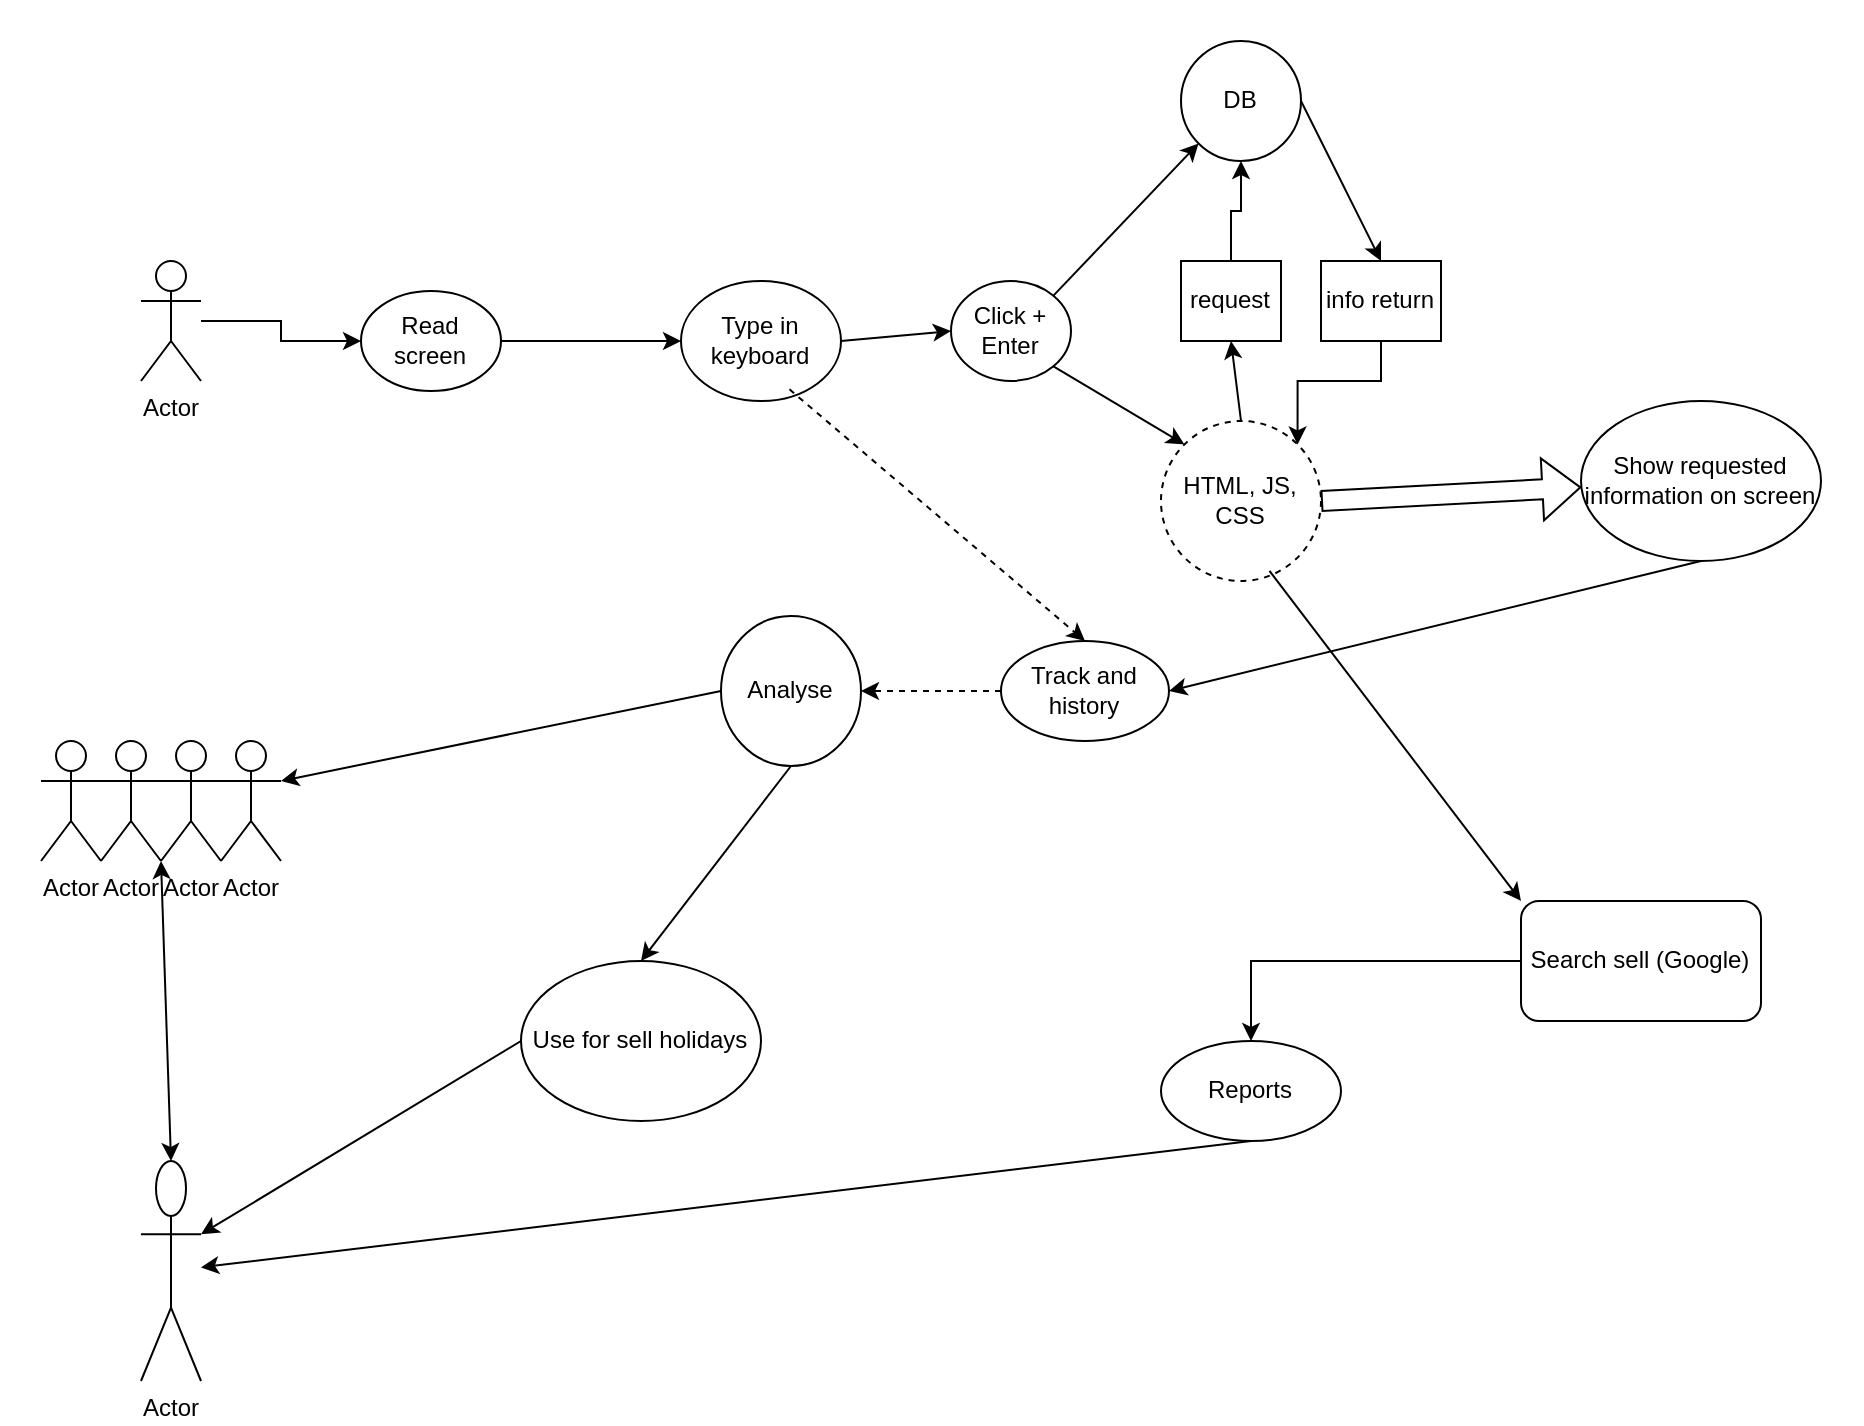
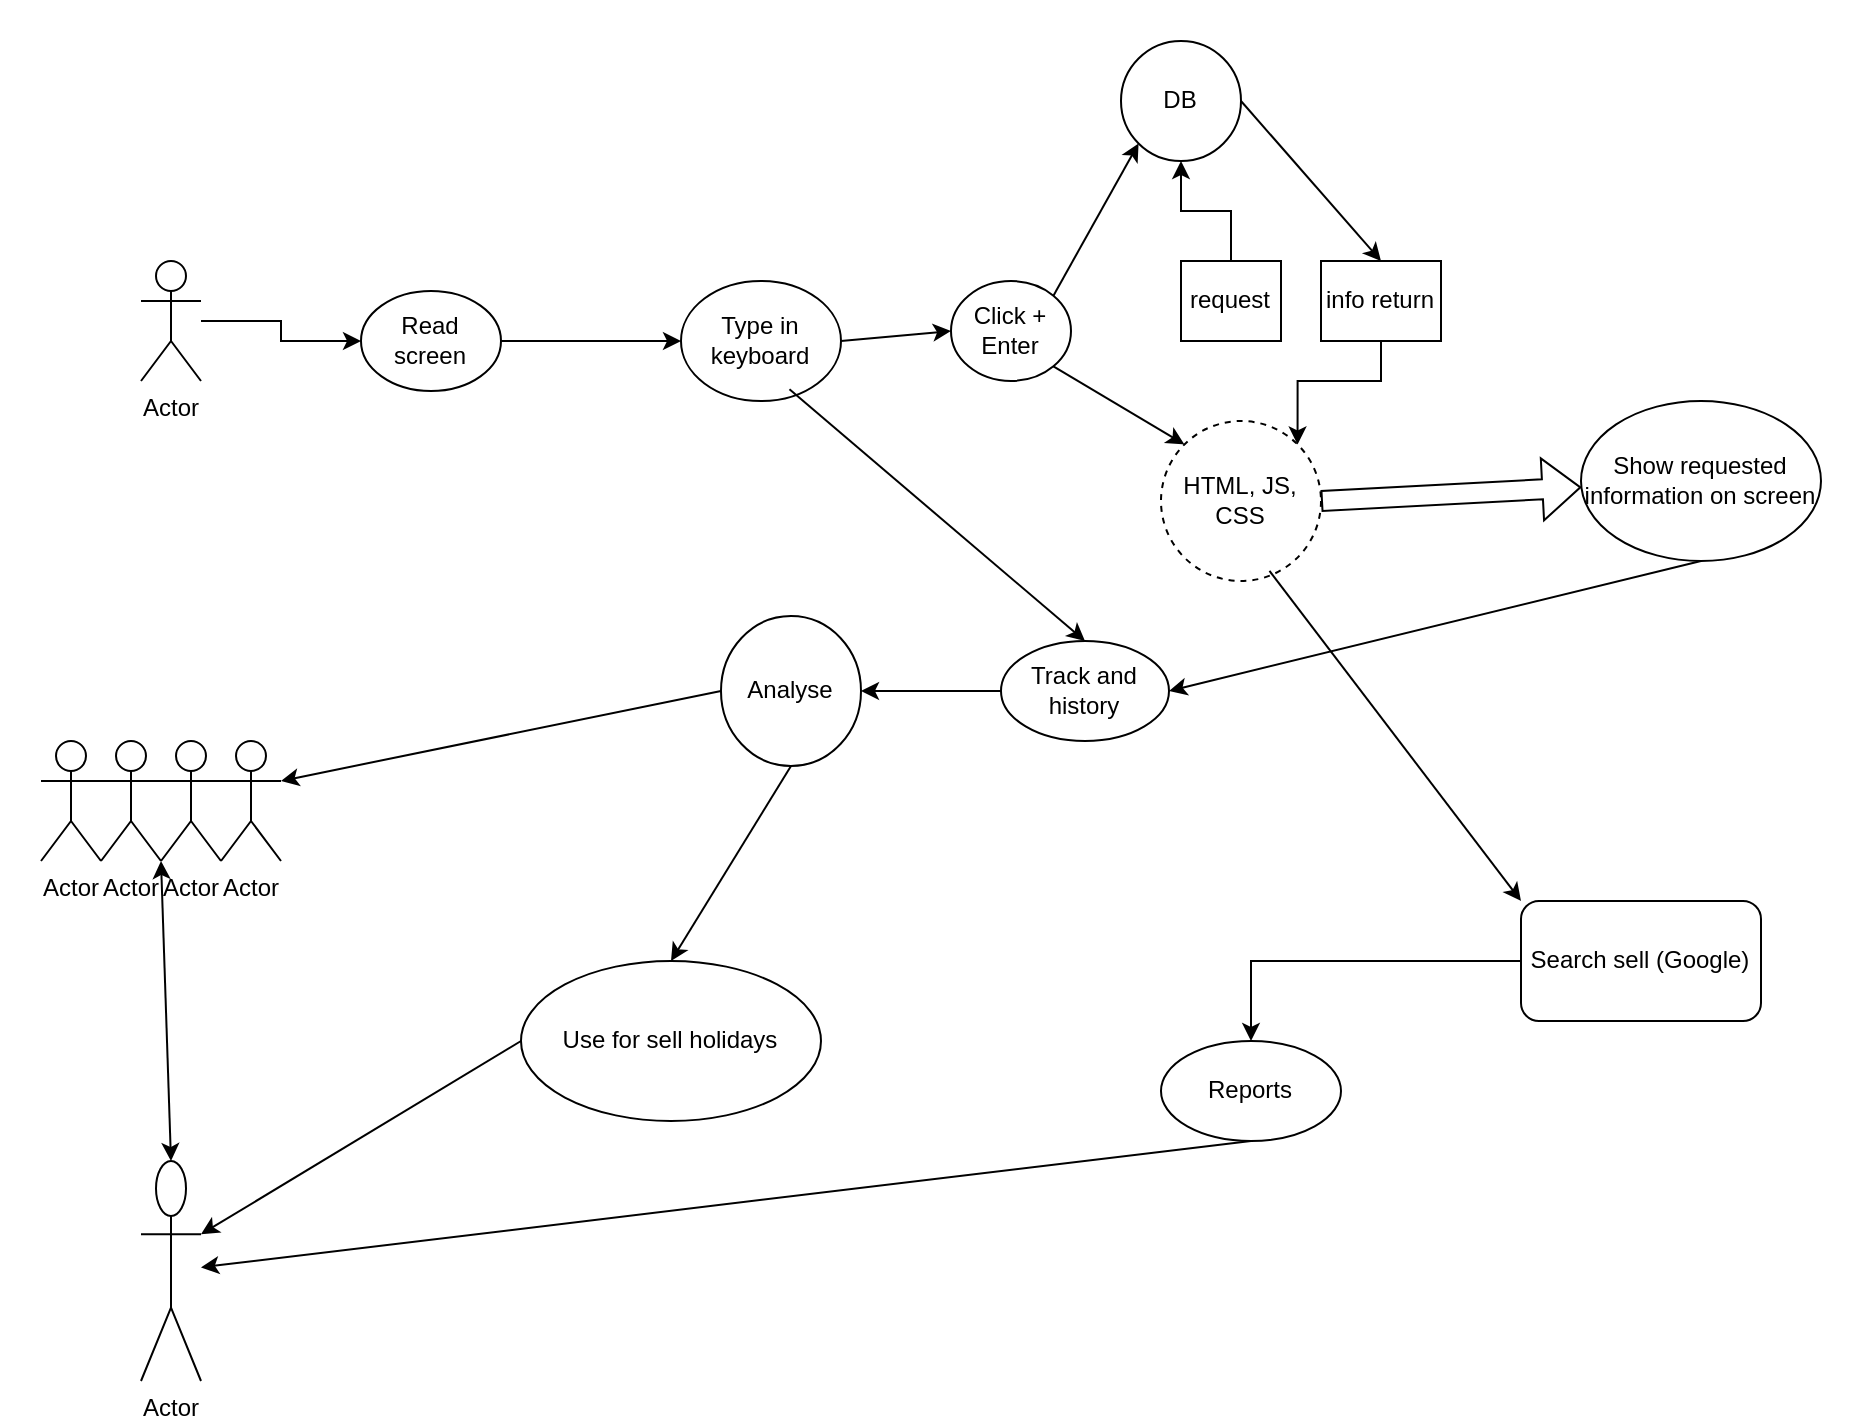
(1241, 101) -> (1181, 101)
(1237, 388) -> none
(933, 511) -> (933, 511)
(939, 691) -> (939, 691)
(641, 1041) -> (671, 1041)
